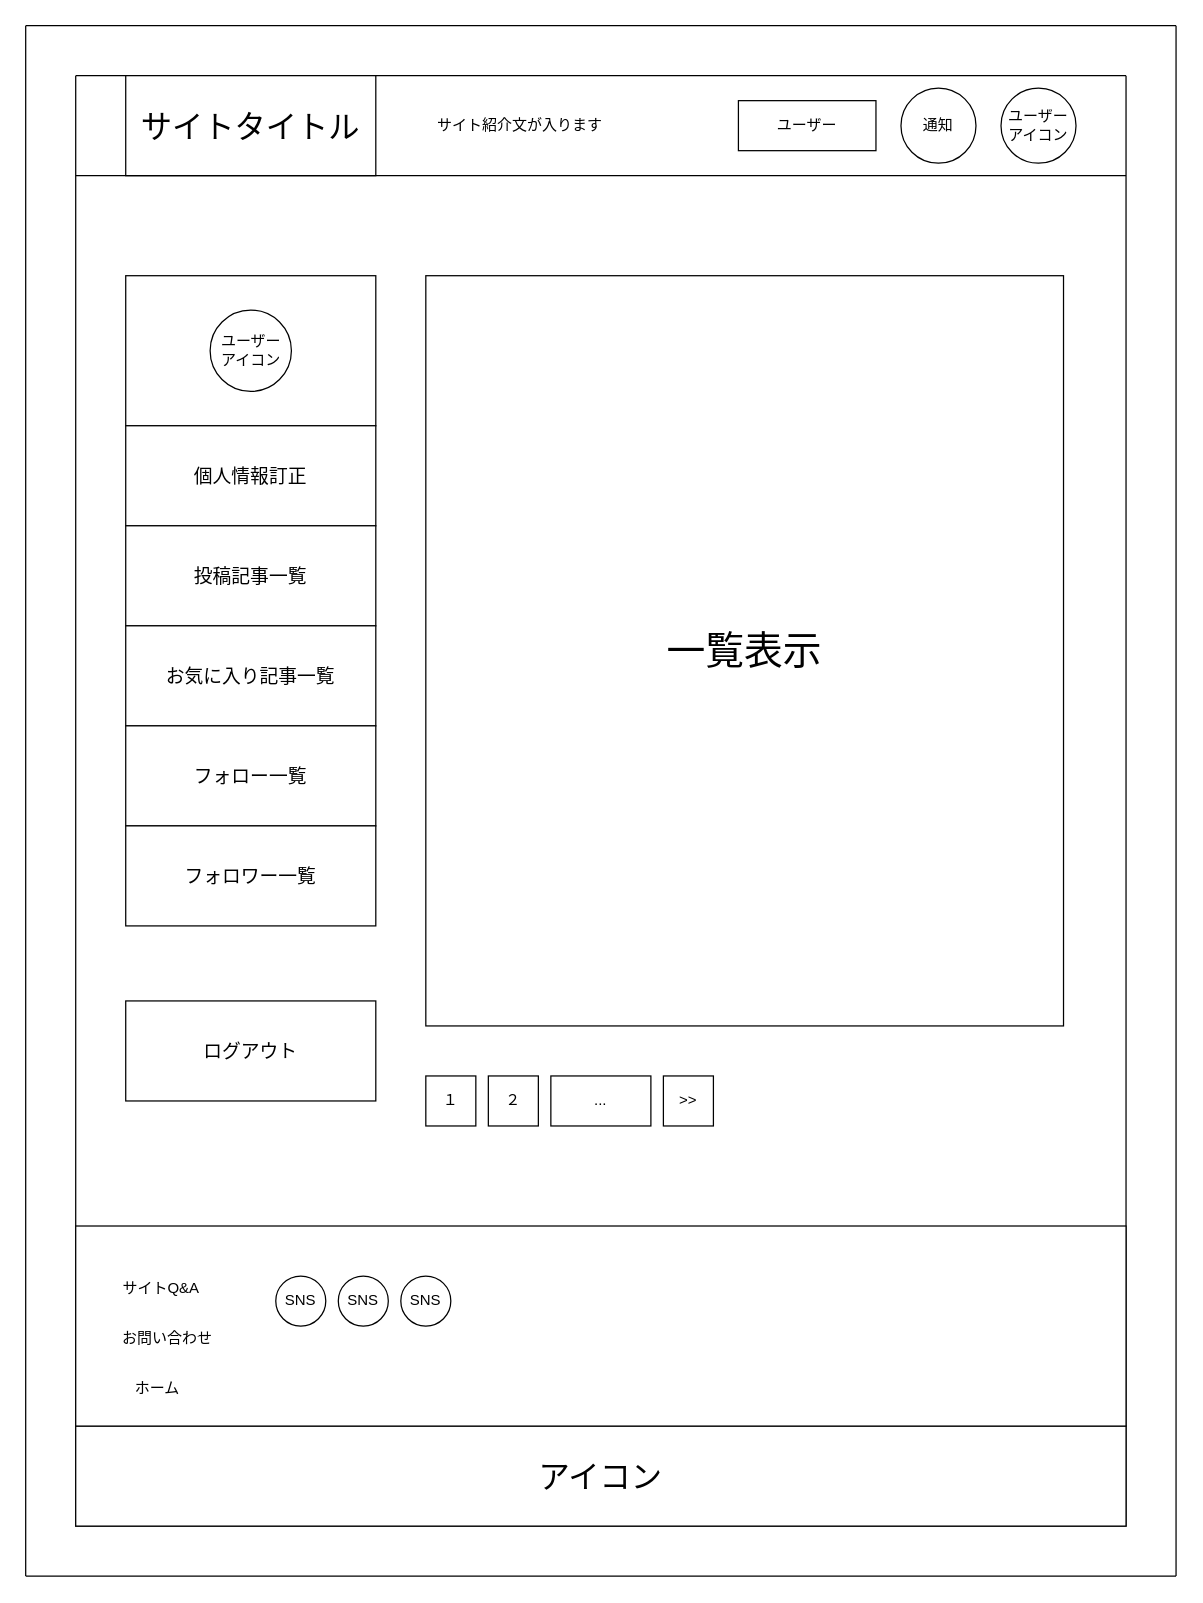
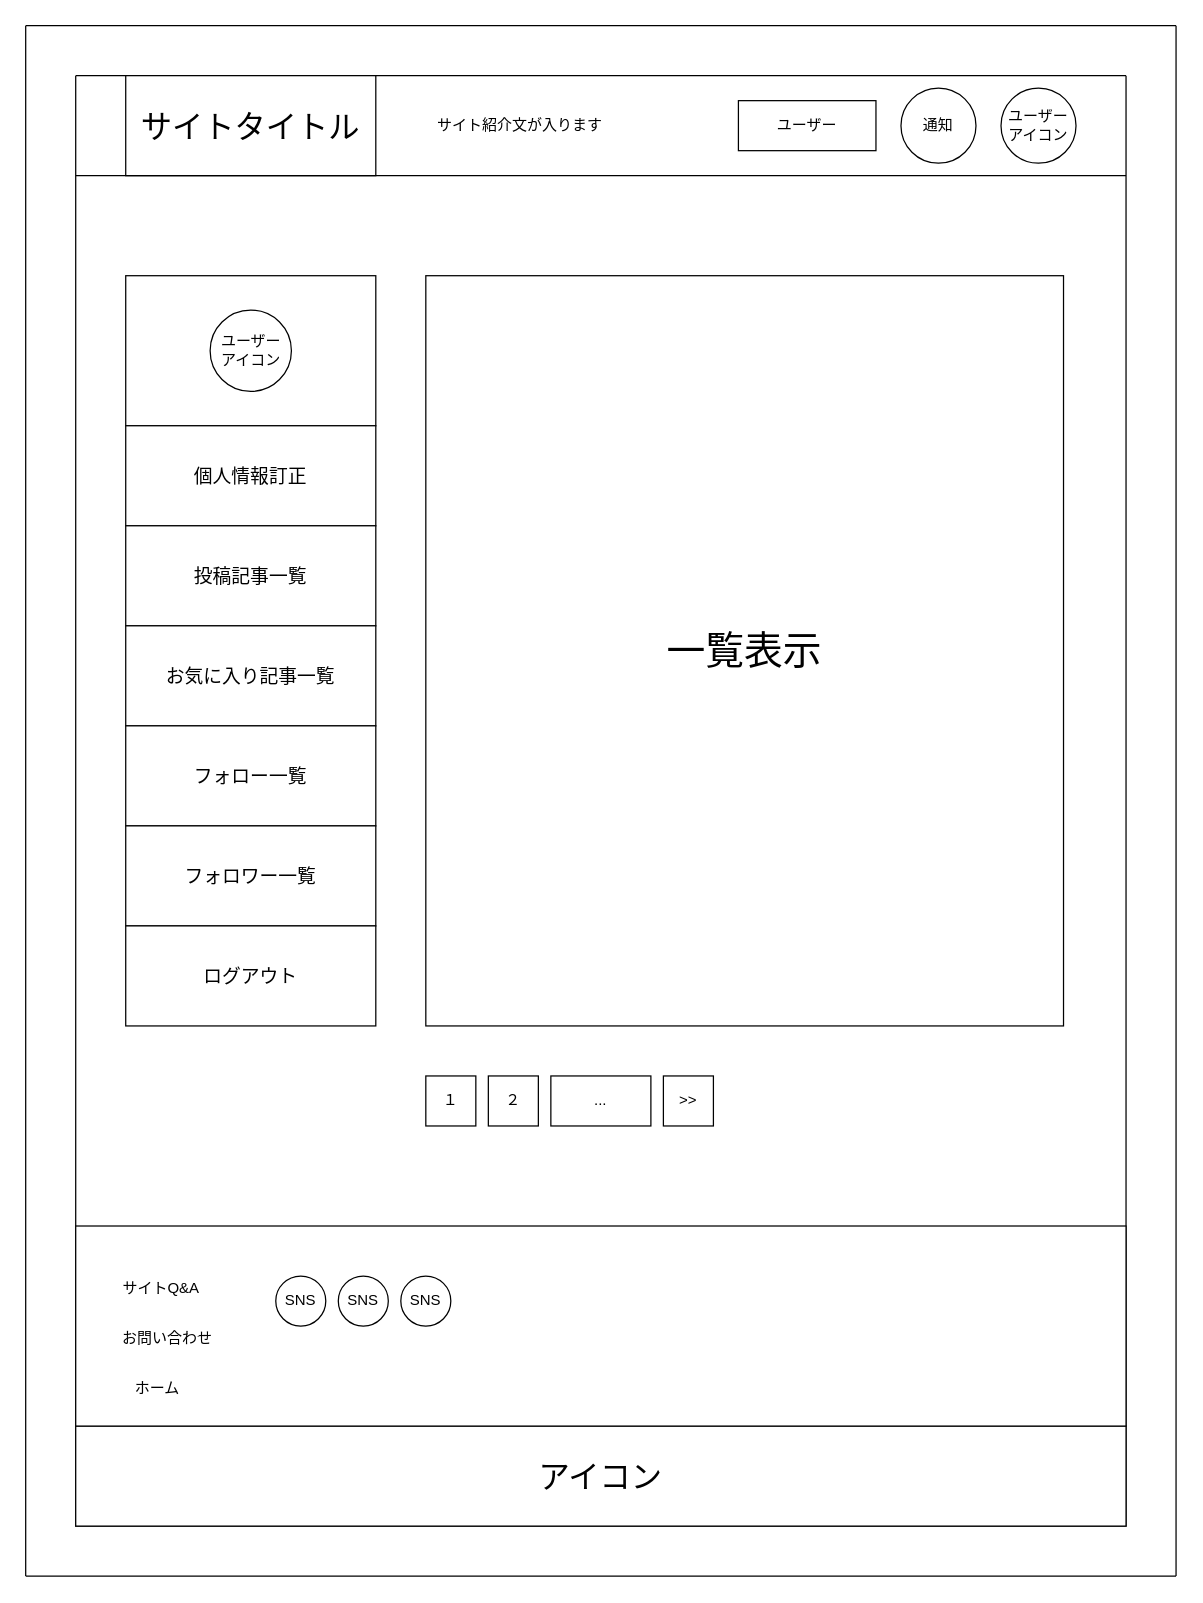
(251, 1051) -> (251, 976)
